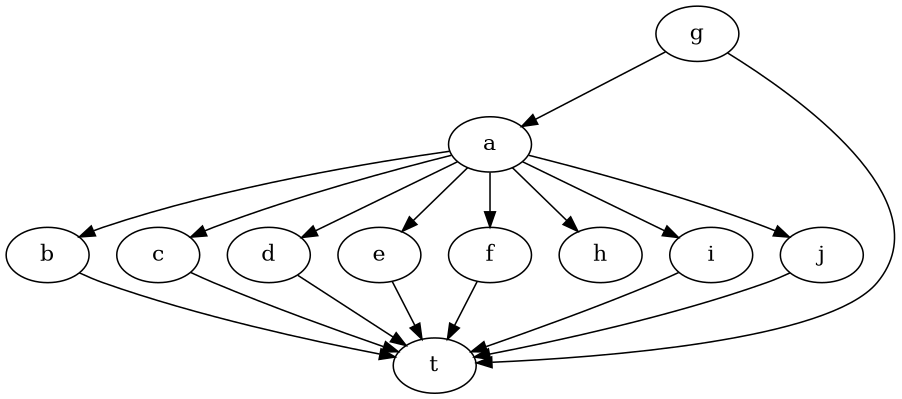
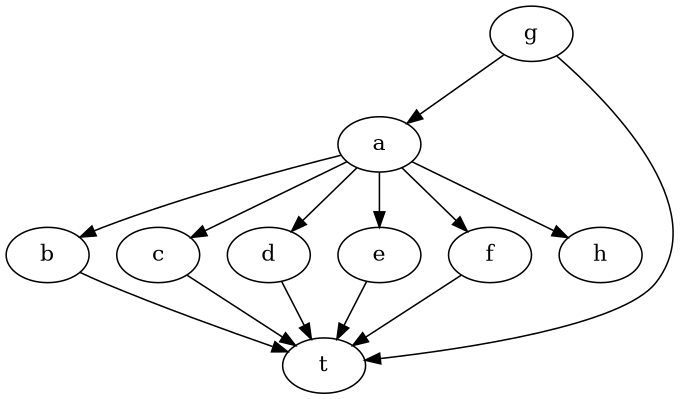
(711, 255) -> none
(822, 255) -> none
